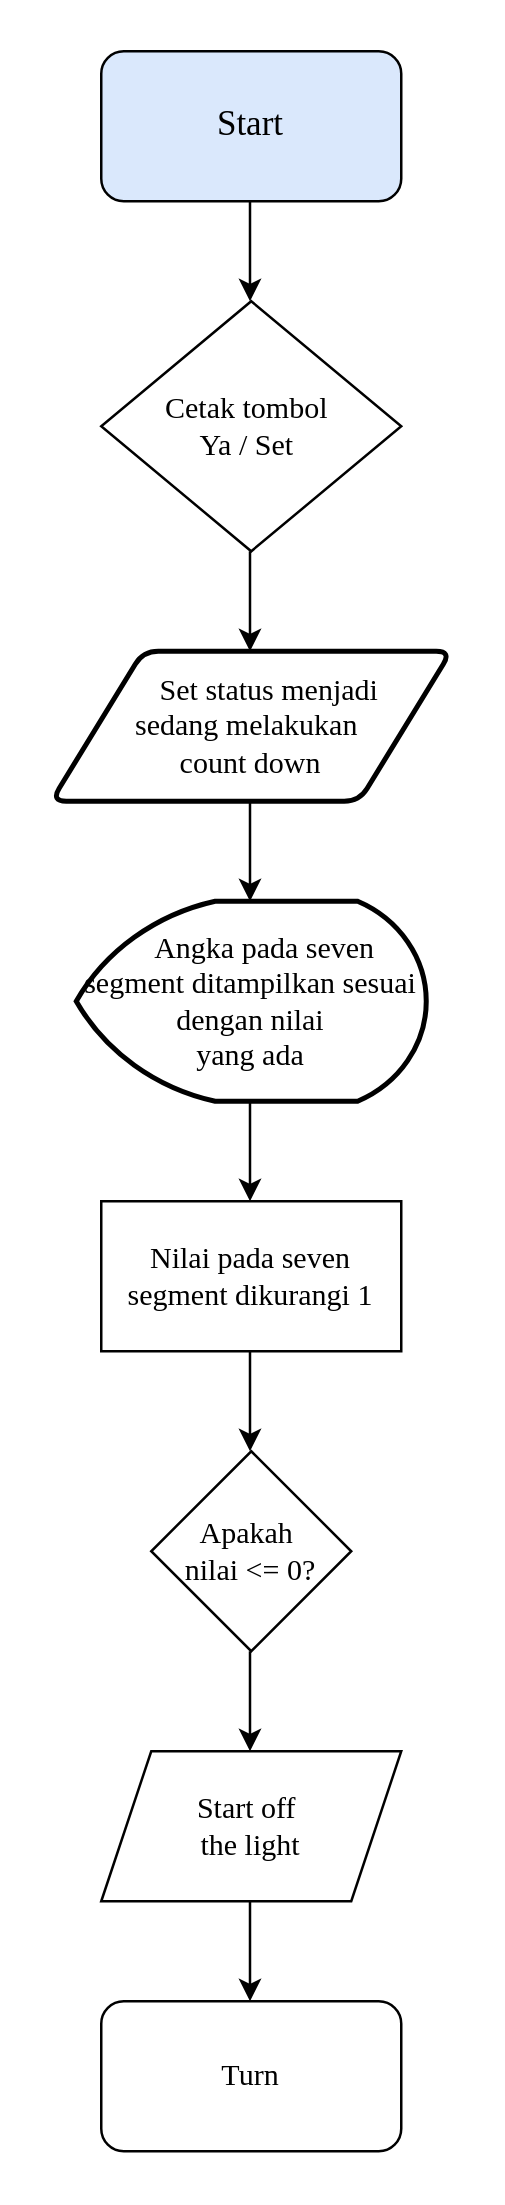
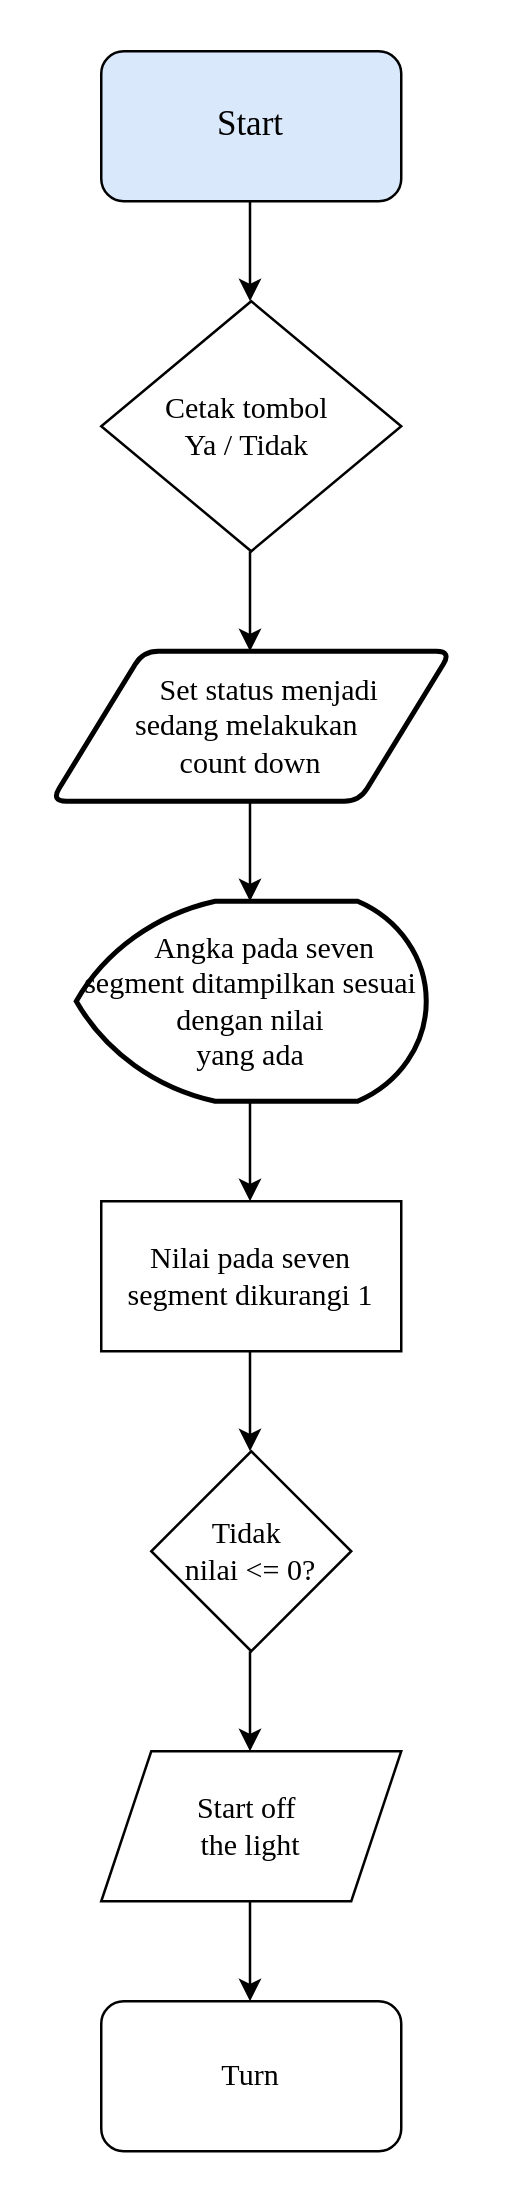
(251, 426) -> (251, 426)
(251, 1551) -> (251, 1551)
